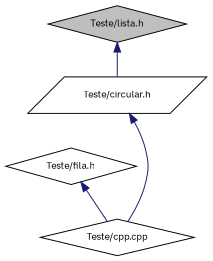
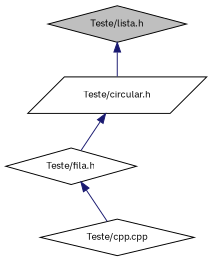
(148, 173) -> (91, 136)
